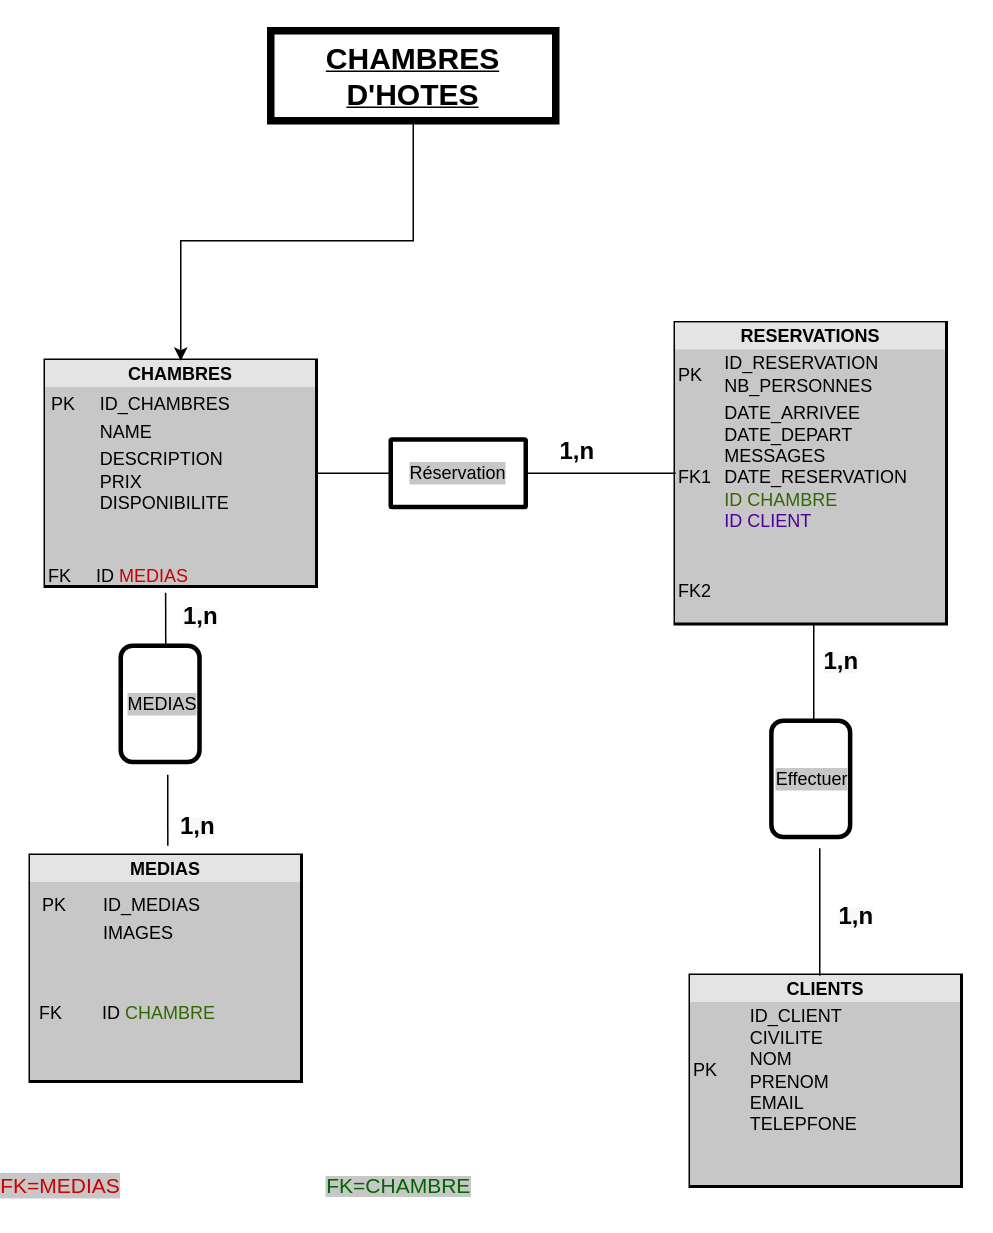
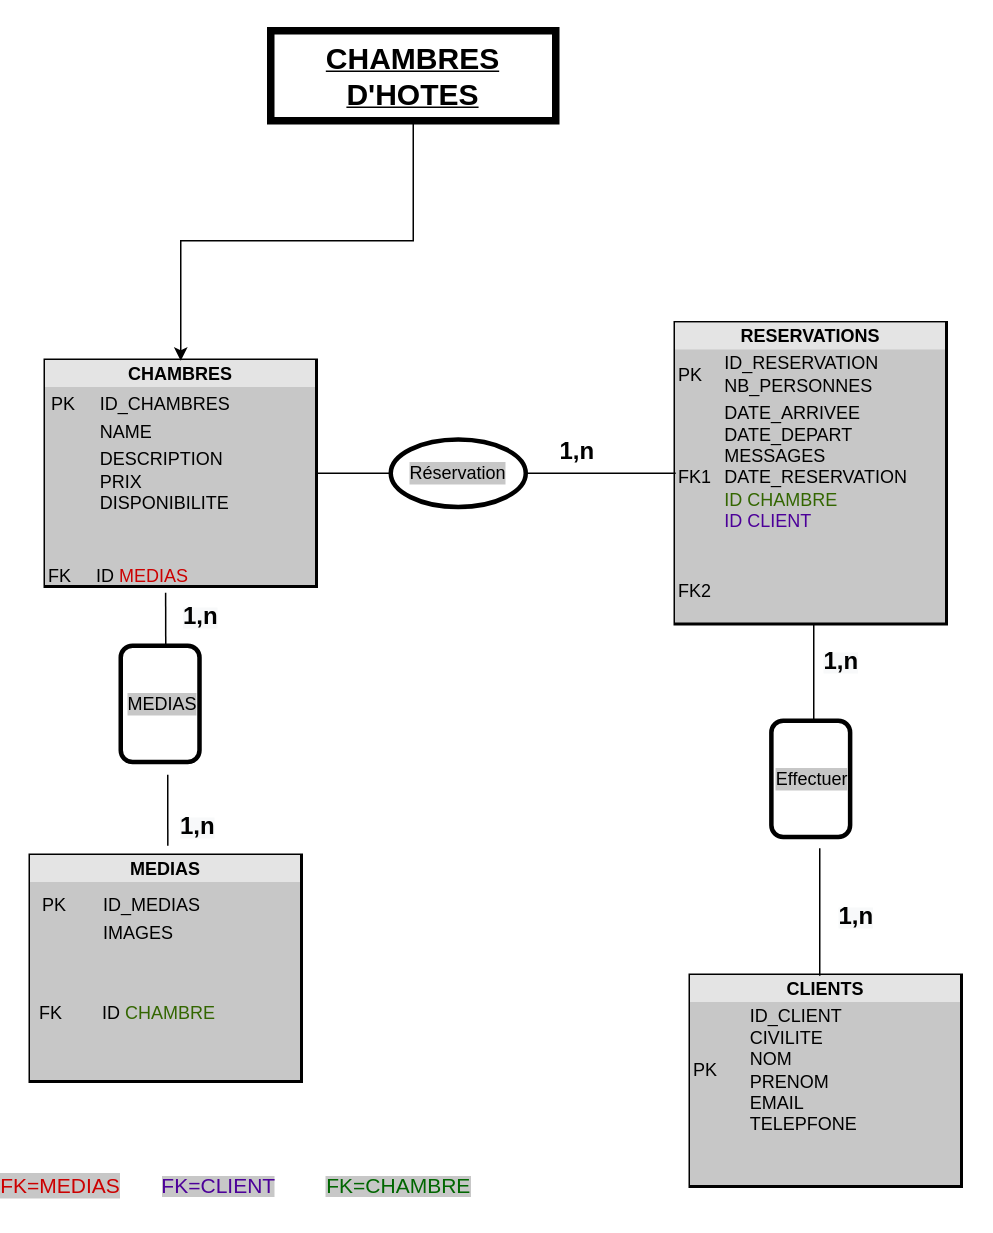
(458, 473) -> (458, 473)
none -> (218, 1186)
